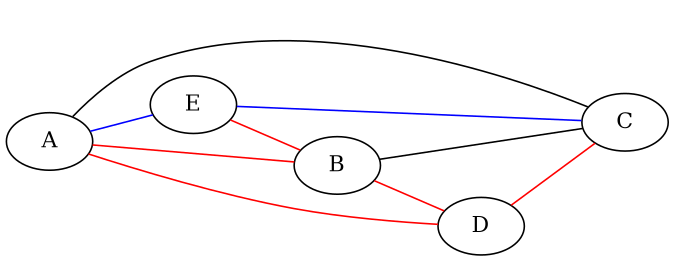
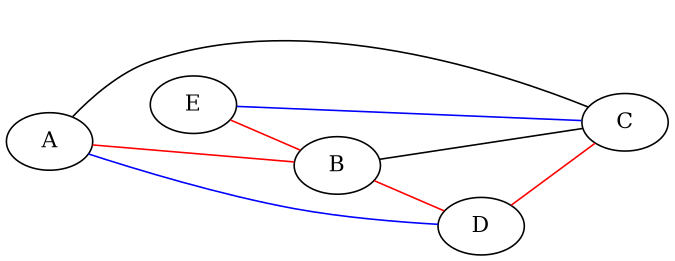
(122, 123) -> none
(261, 202) -> (261, 202)
